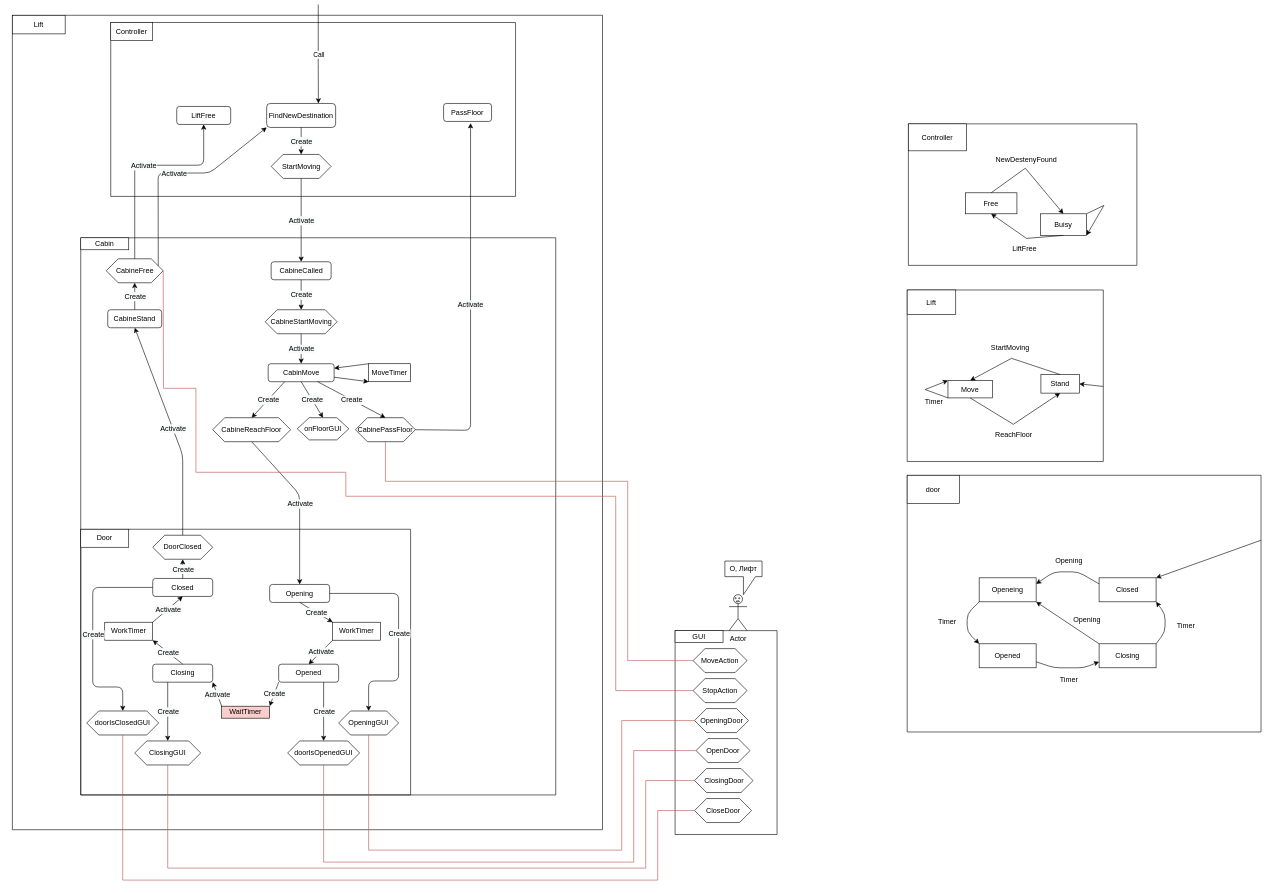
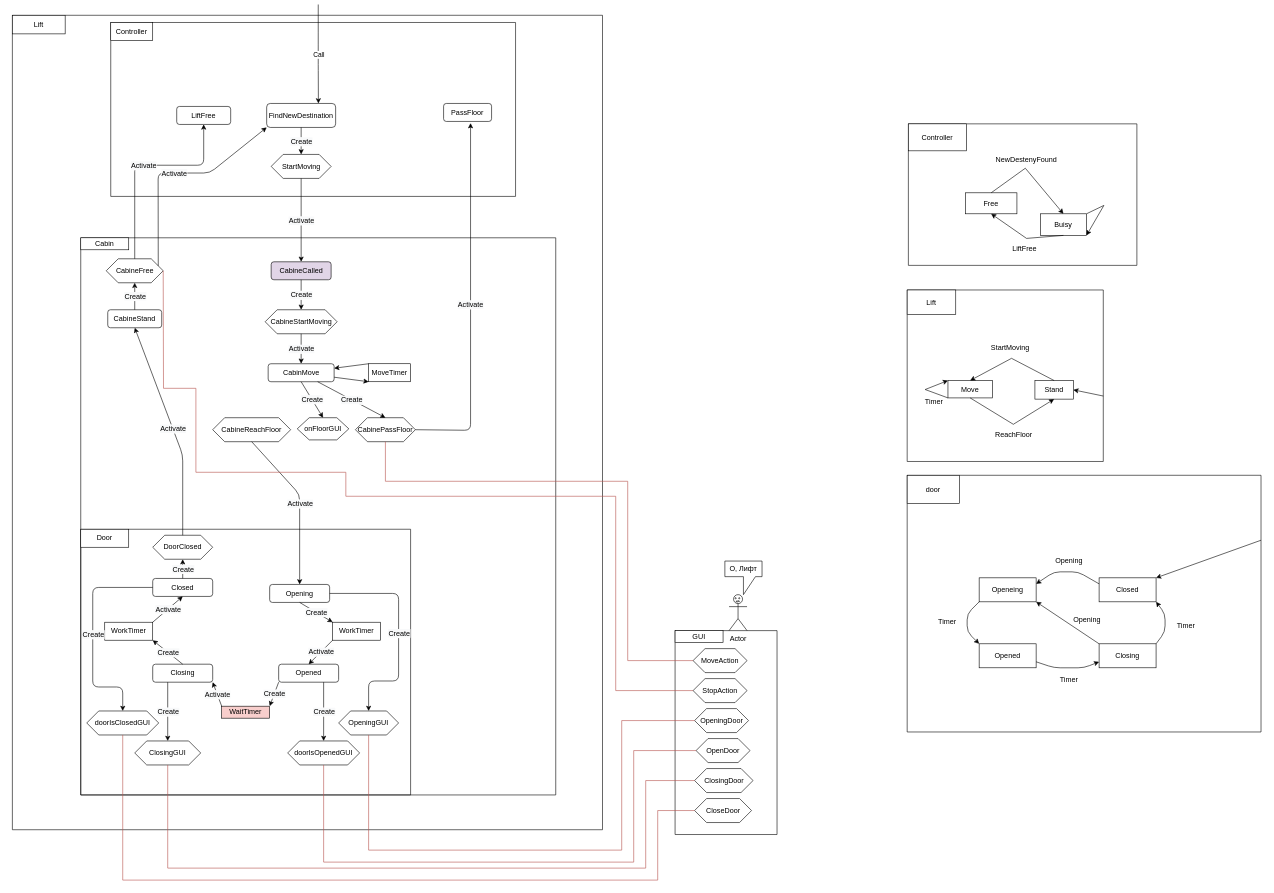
(301, 271) -> (301, 271)
(1061, 384) -> (1055, 390)
(272, 396) -> none
